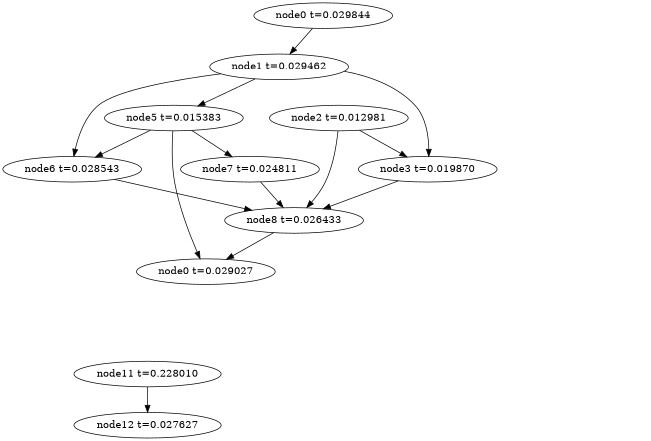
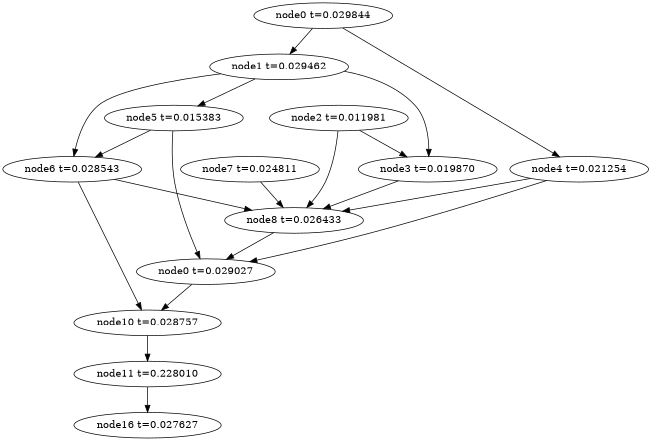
(339, 118) -> (339, 118)
(209, 142) -> none
none -> (579, 169)
none -> (148, 323)
(148, 425) -> (148, 425)
